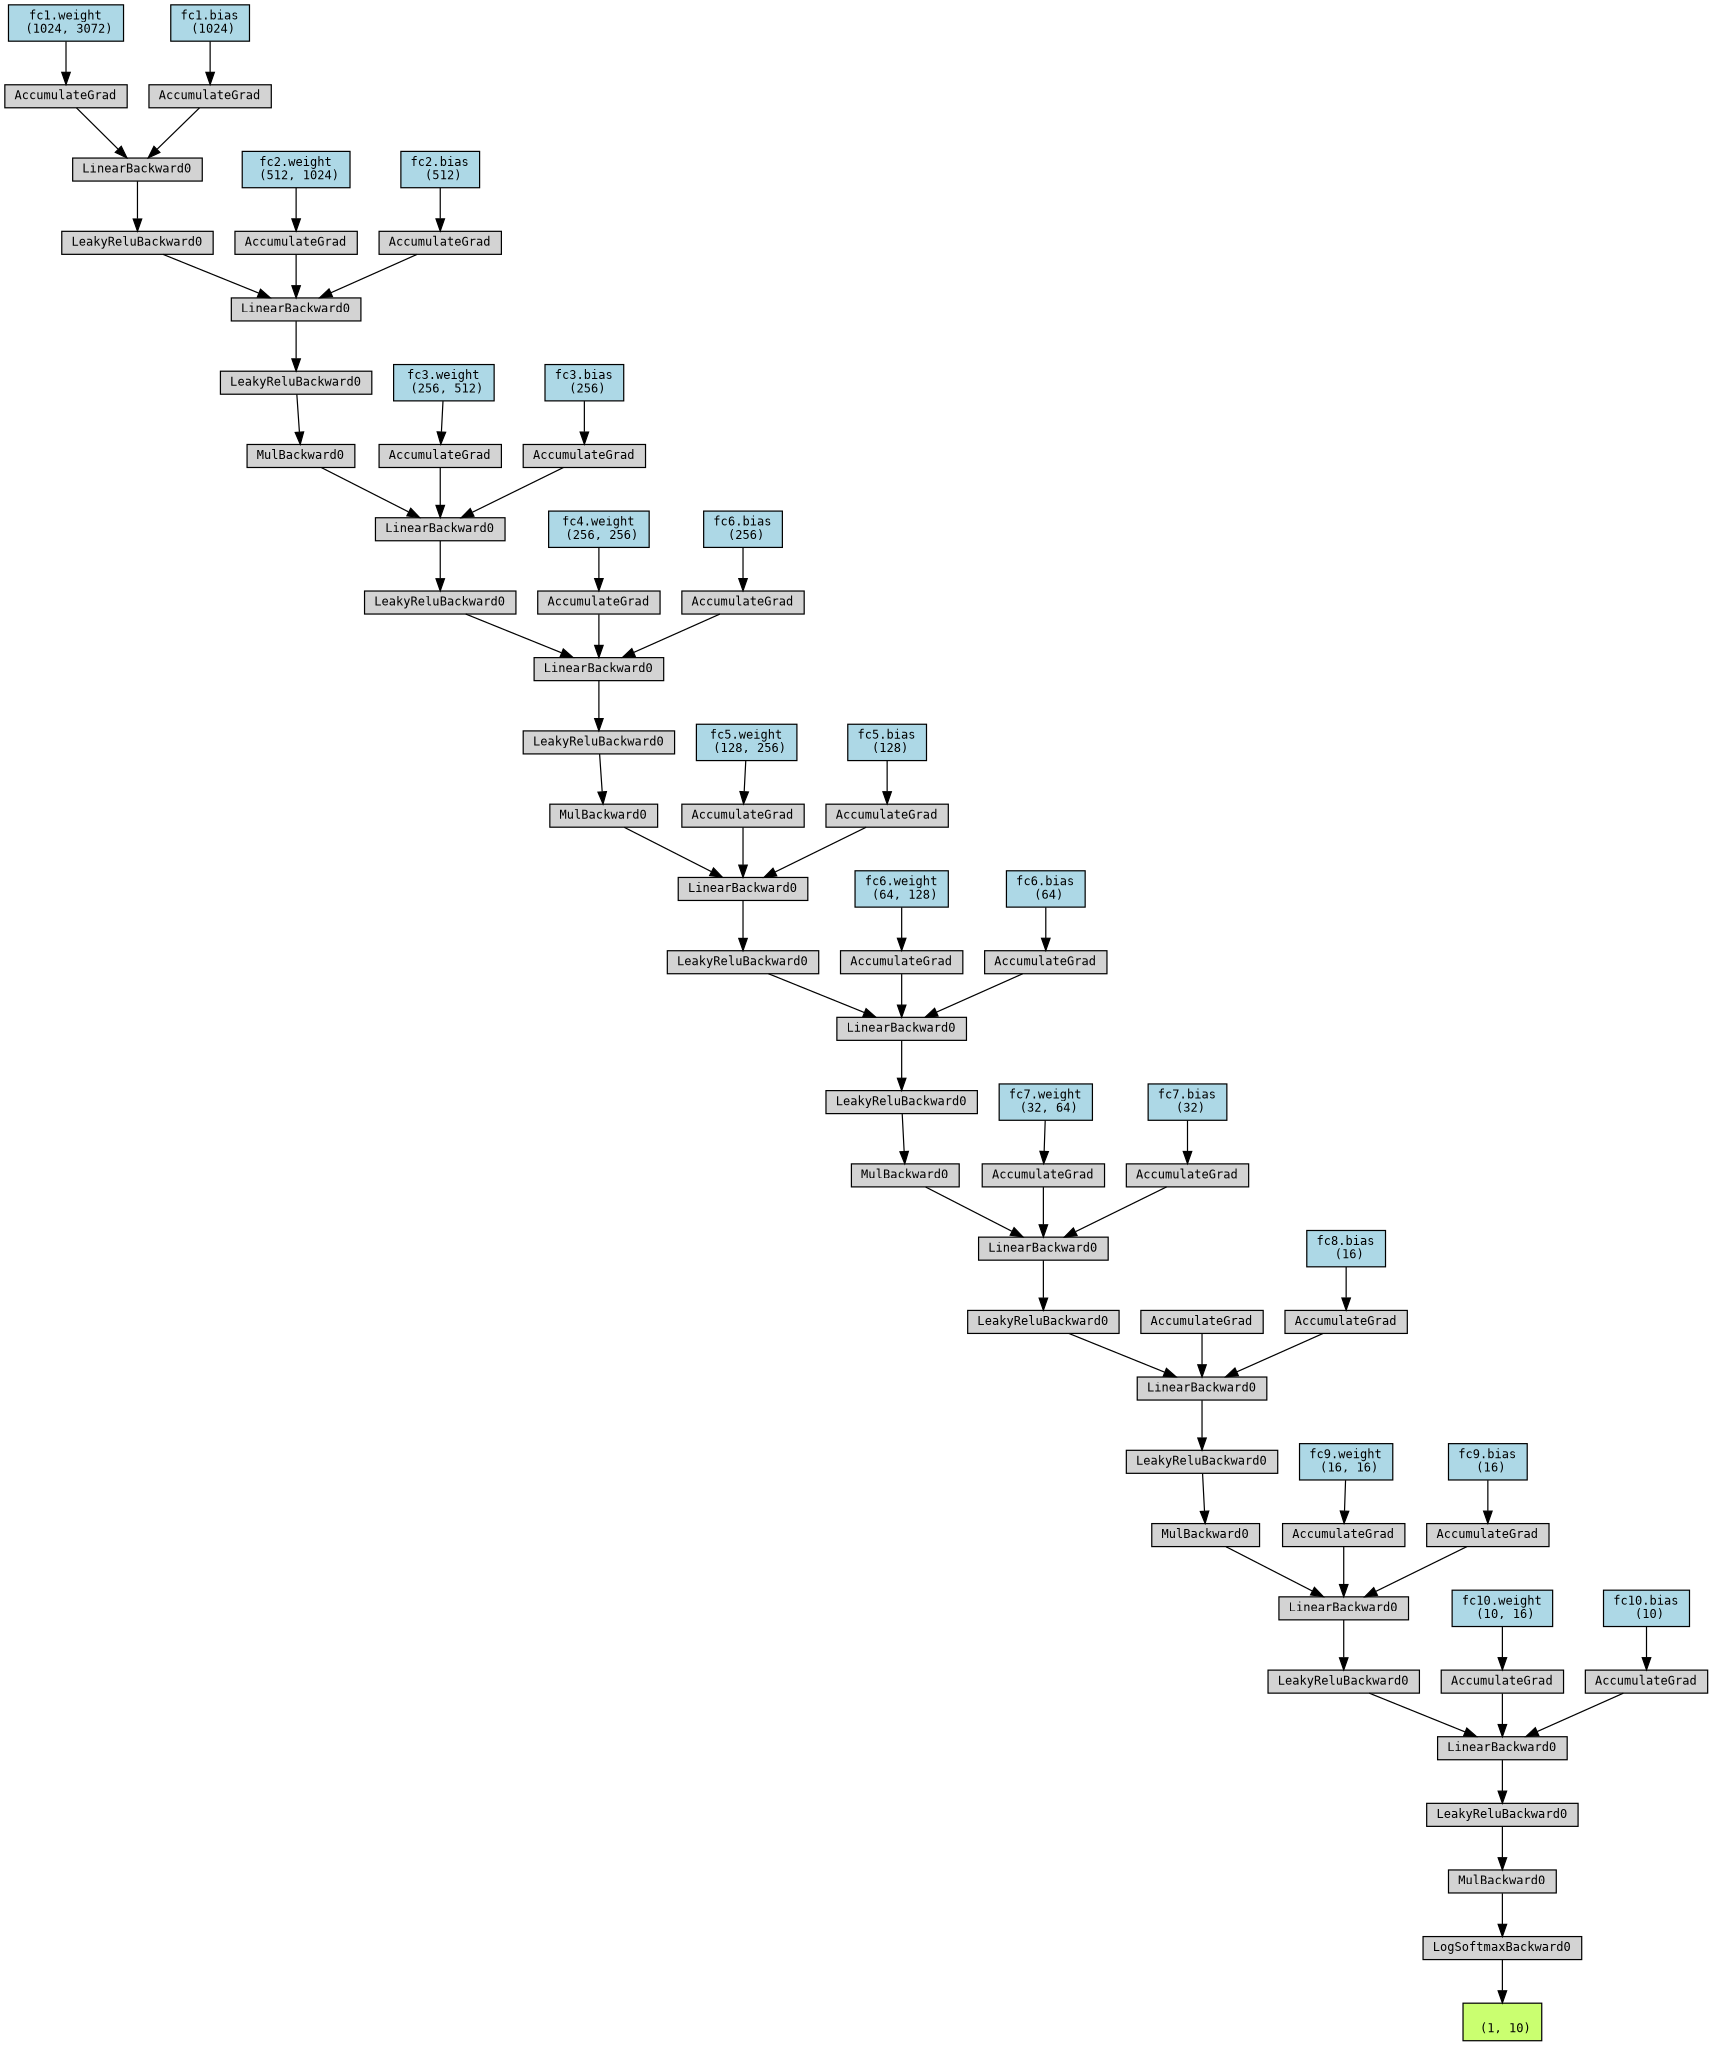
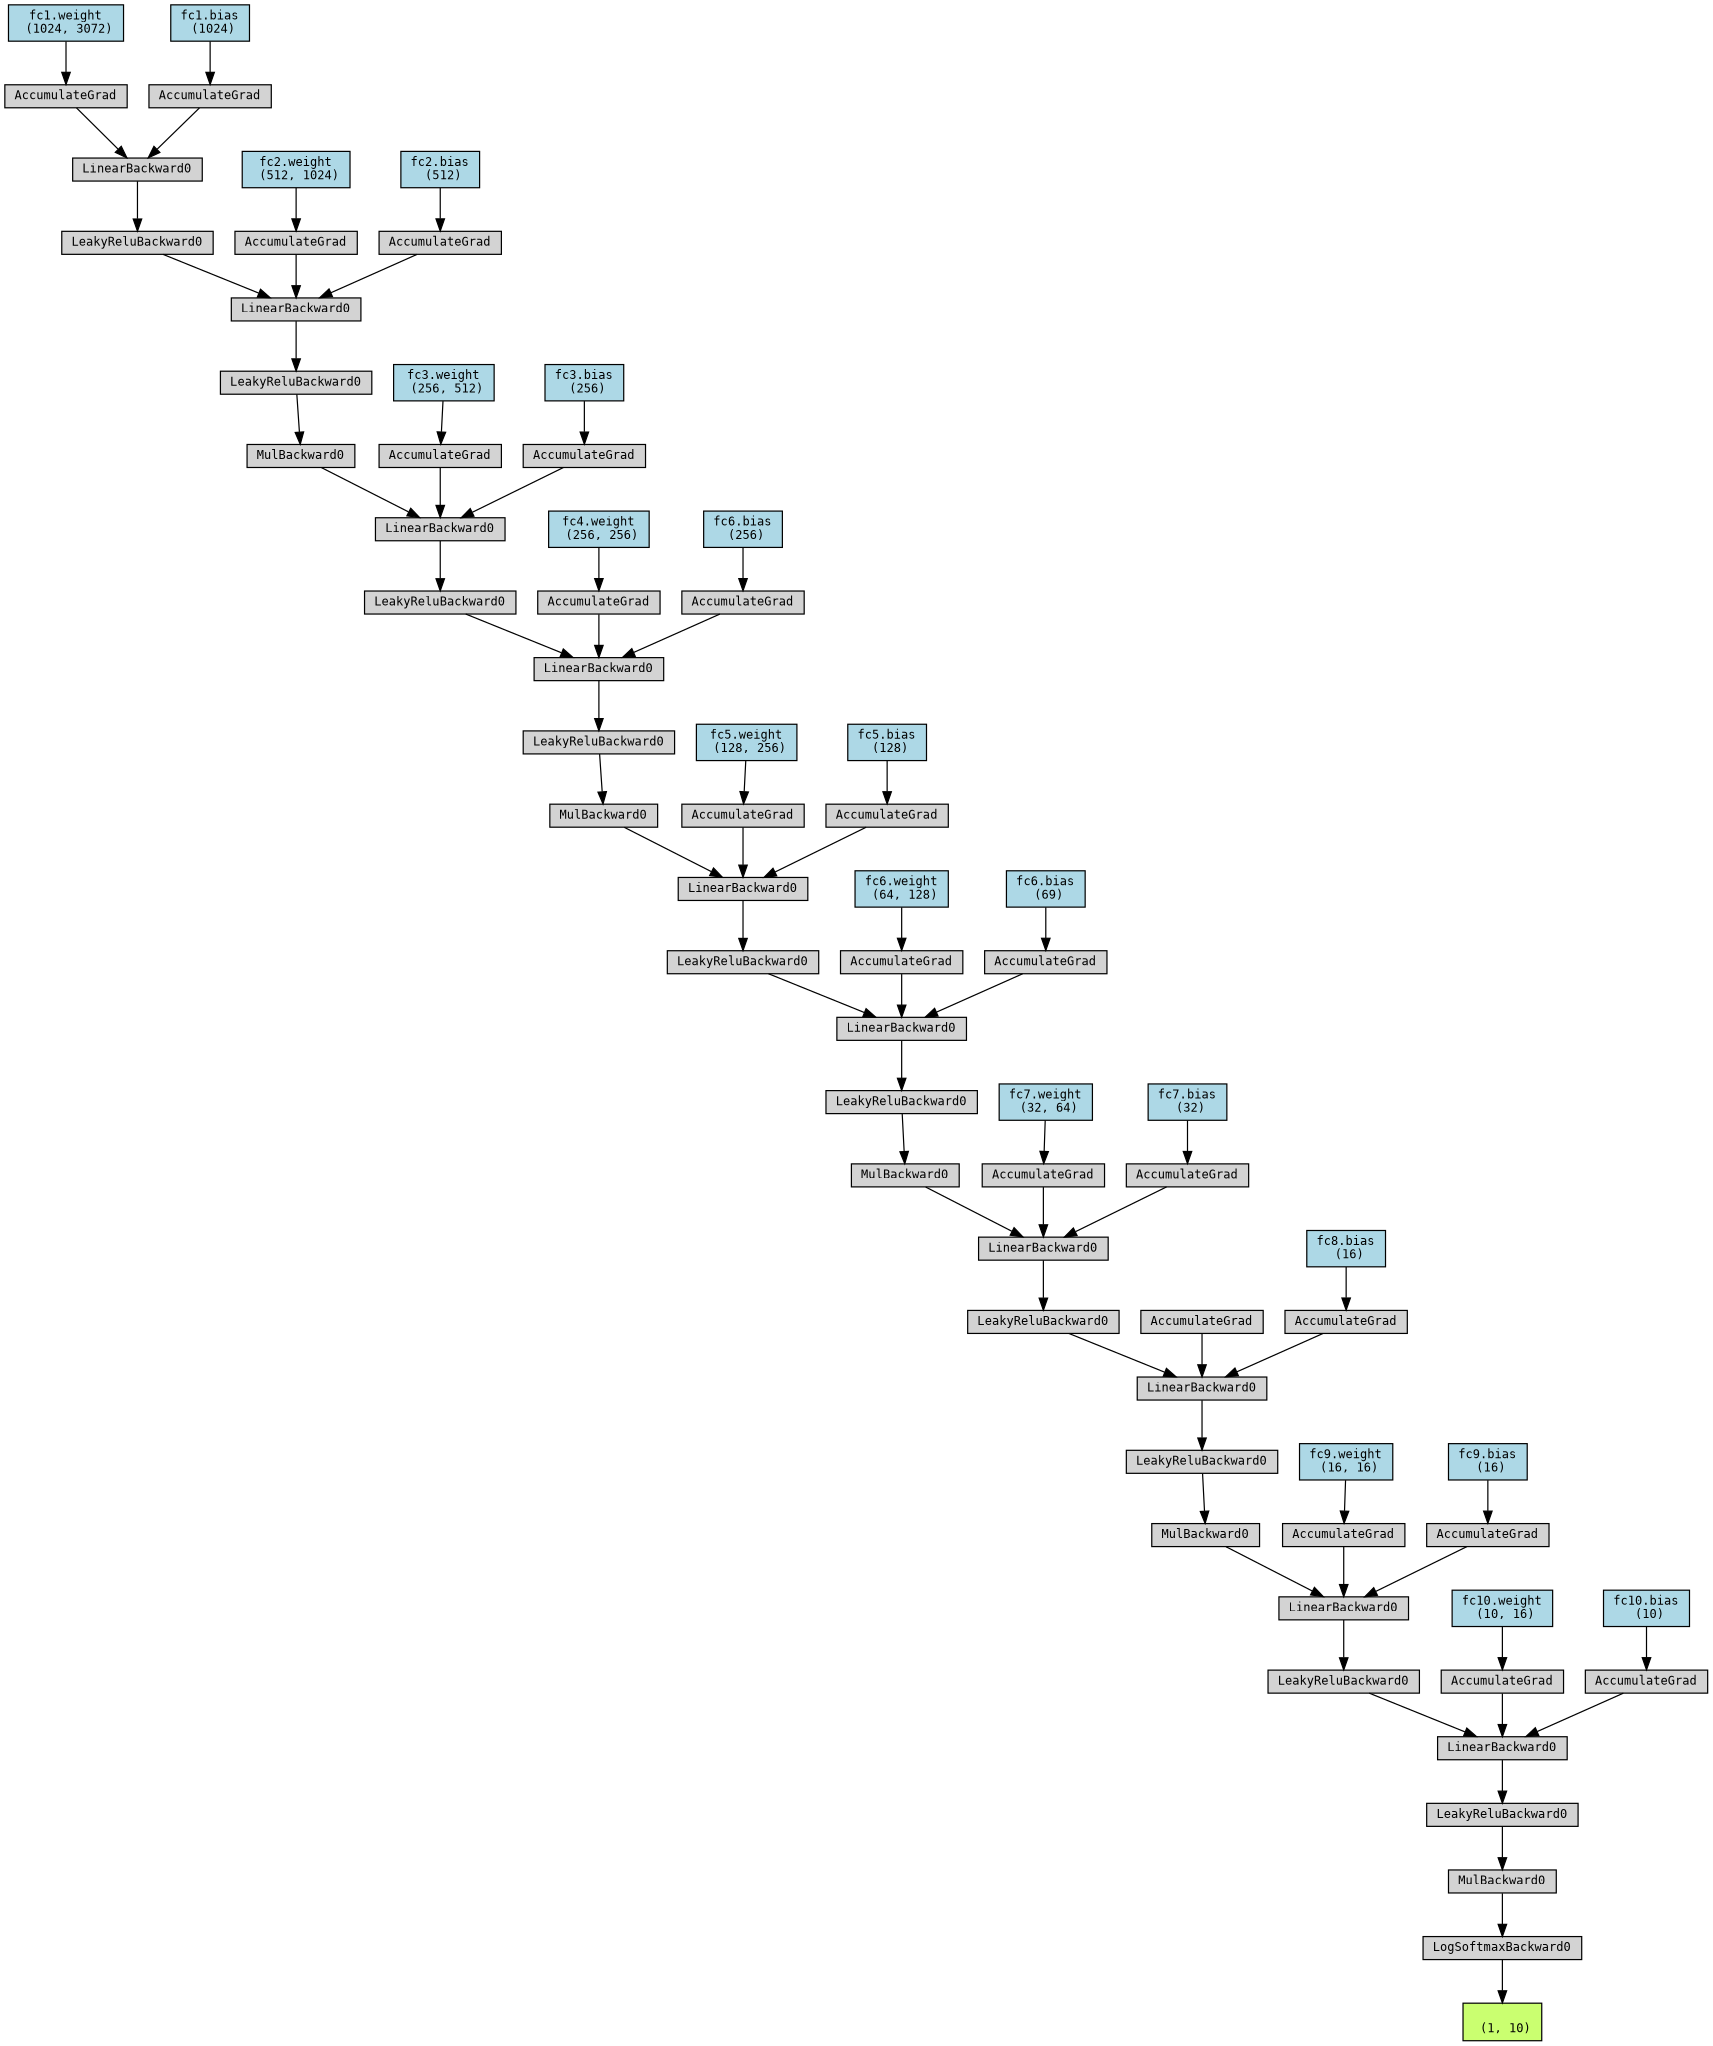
(1046, 889) -> (1046, 889)
